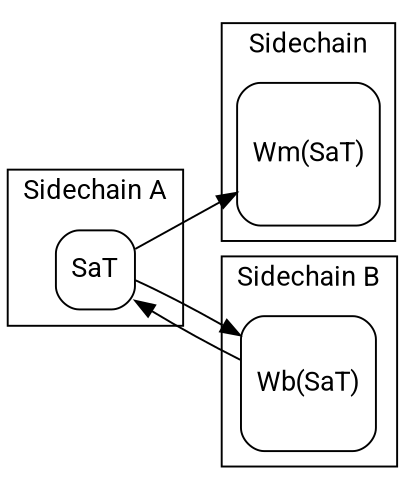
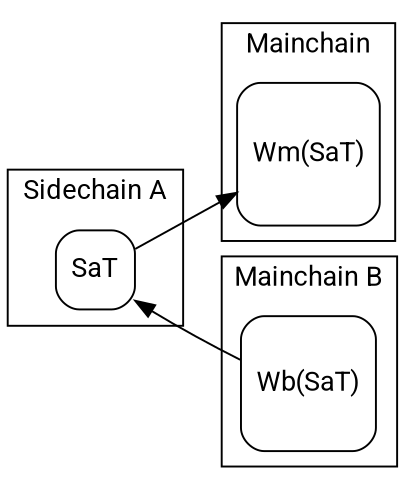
(308, 45) -> (308, 45)
(309, 279) -> (309, 279)
(171, 297) -> none
